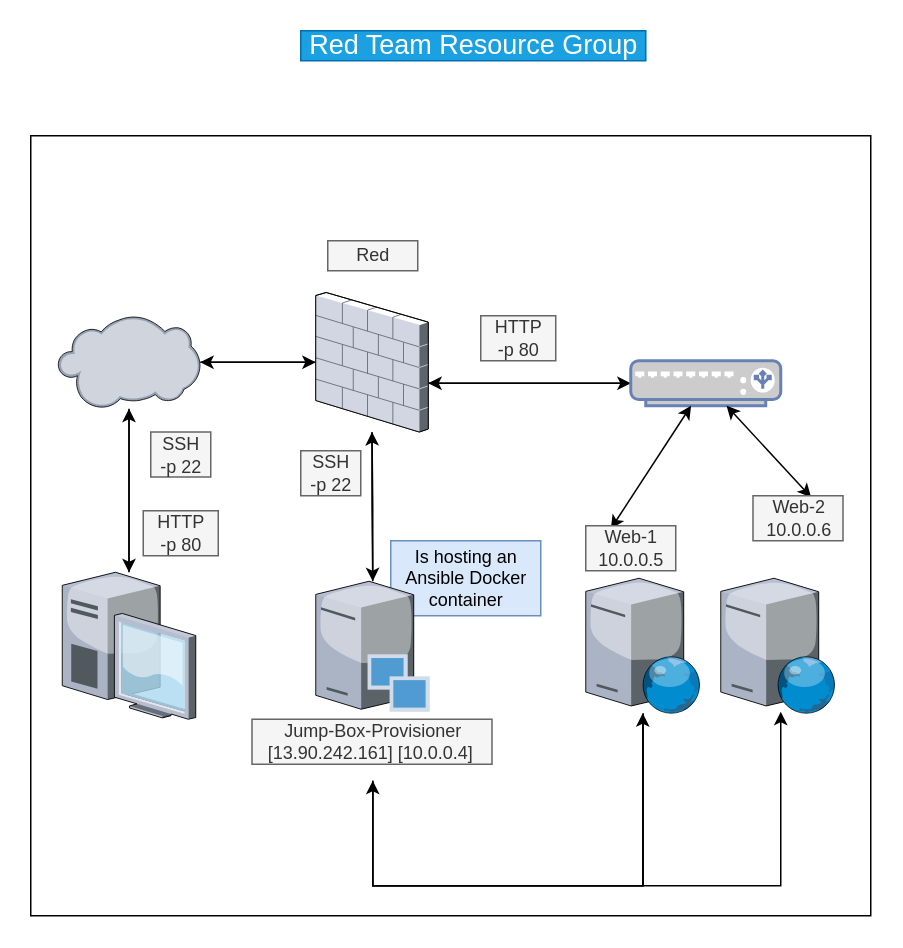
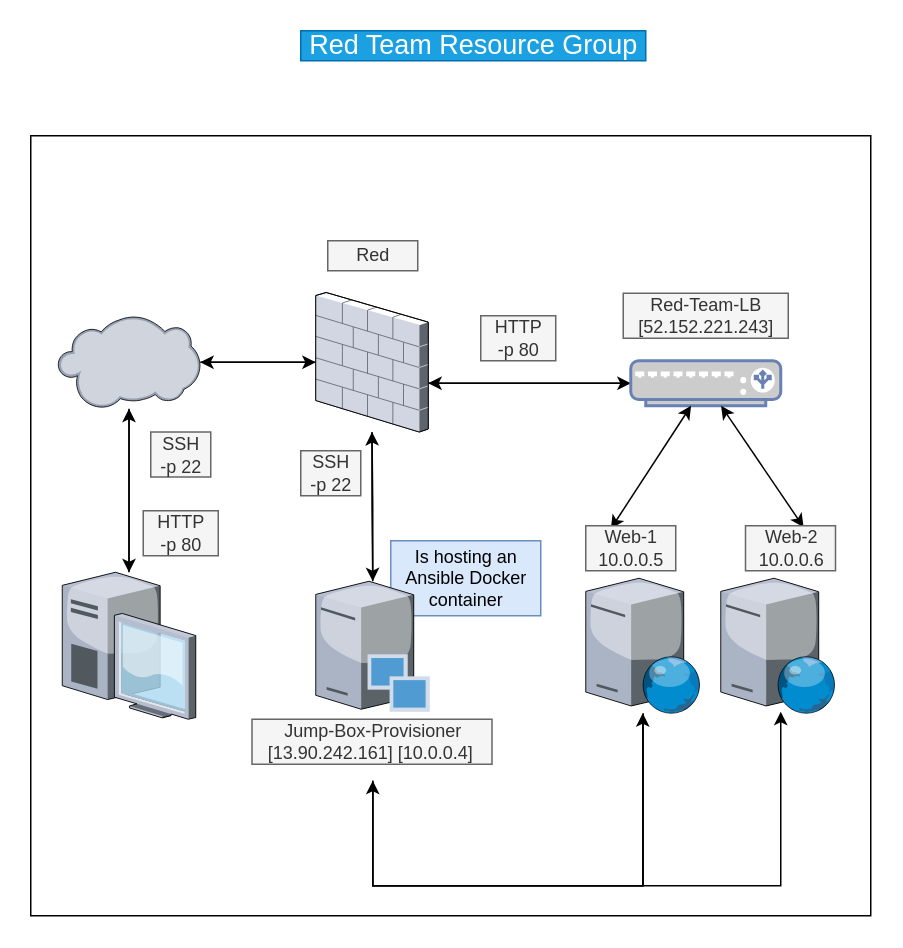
none -> (706, 316)
(798, 518) -> (791, 548)
